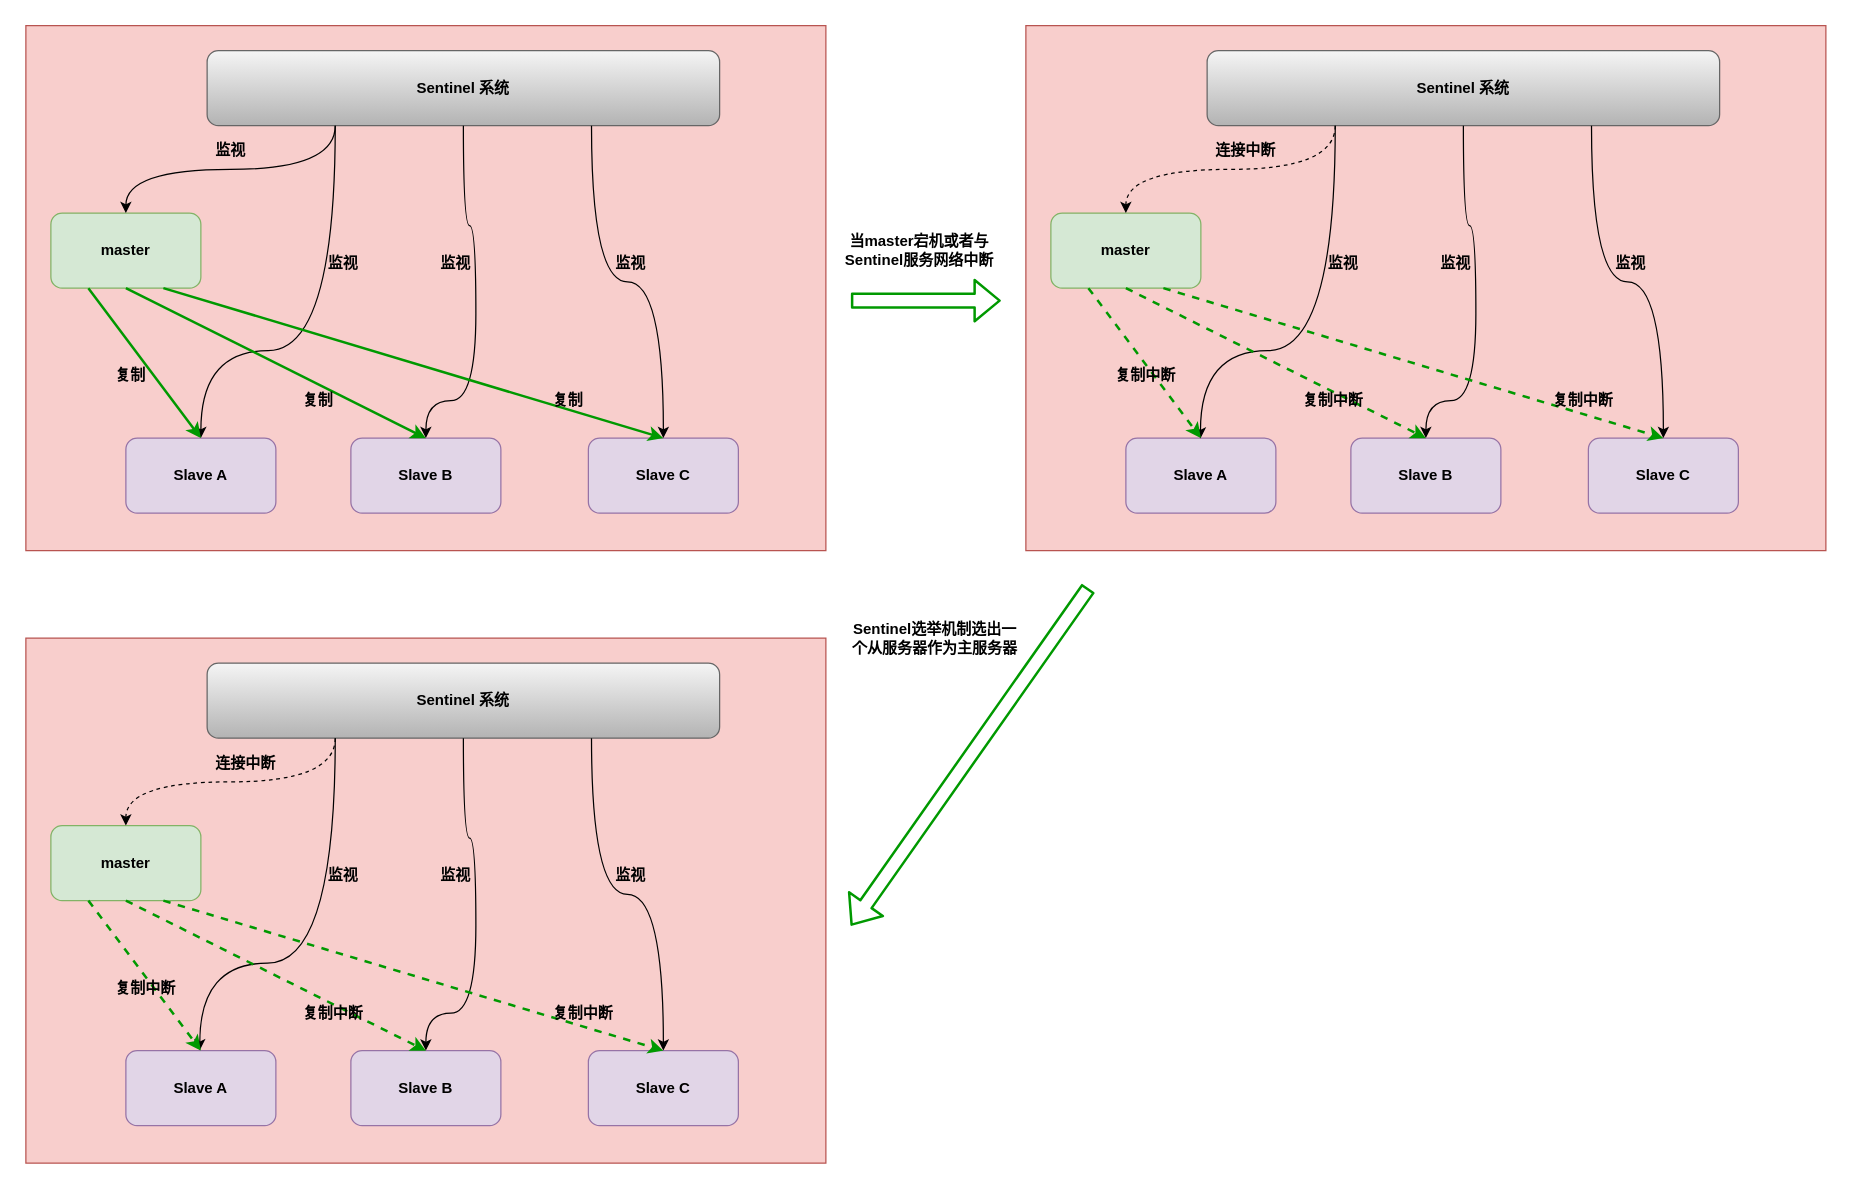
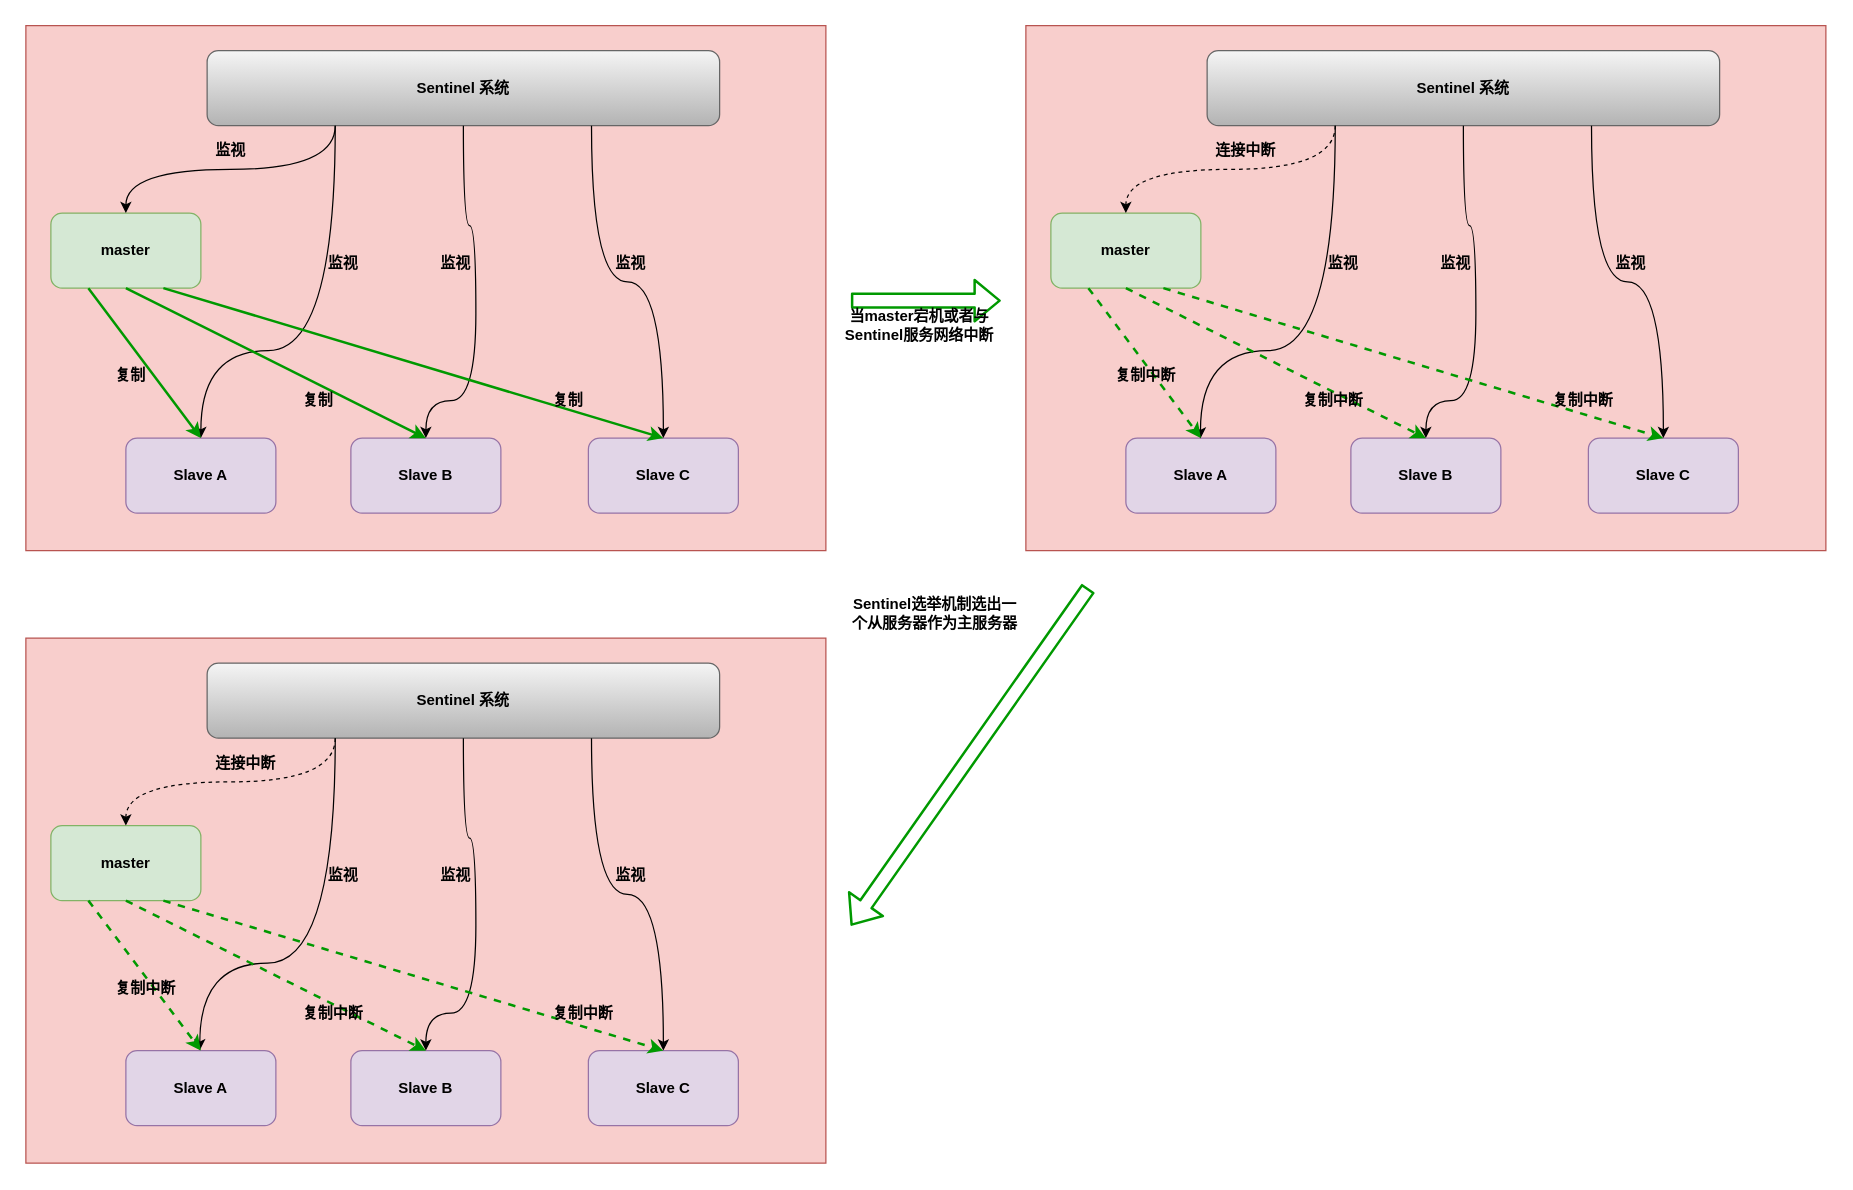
(919, 251) -> (919, 326)
(935, 638) -> (935, 613)
